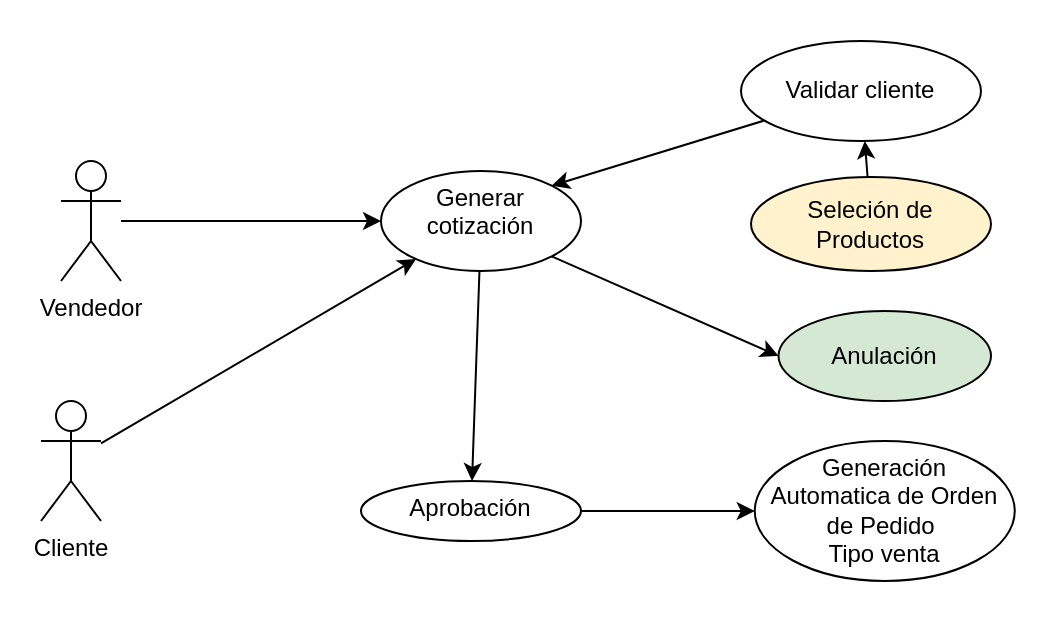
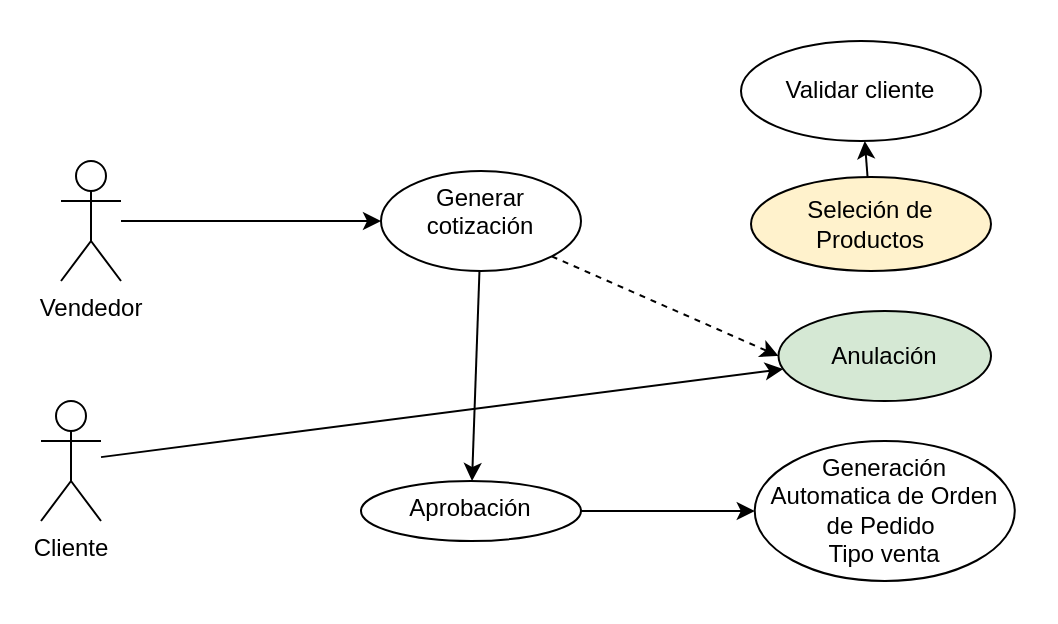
(665, 151) -> none
(658, 303) -> (658, 303)
(254, 354) -> (436, 414)
